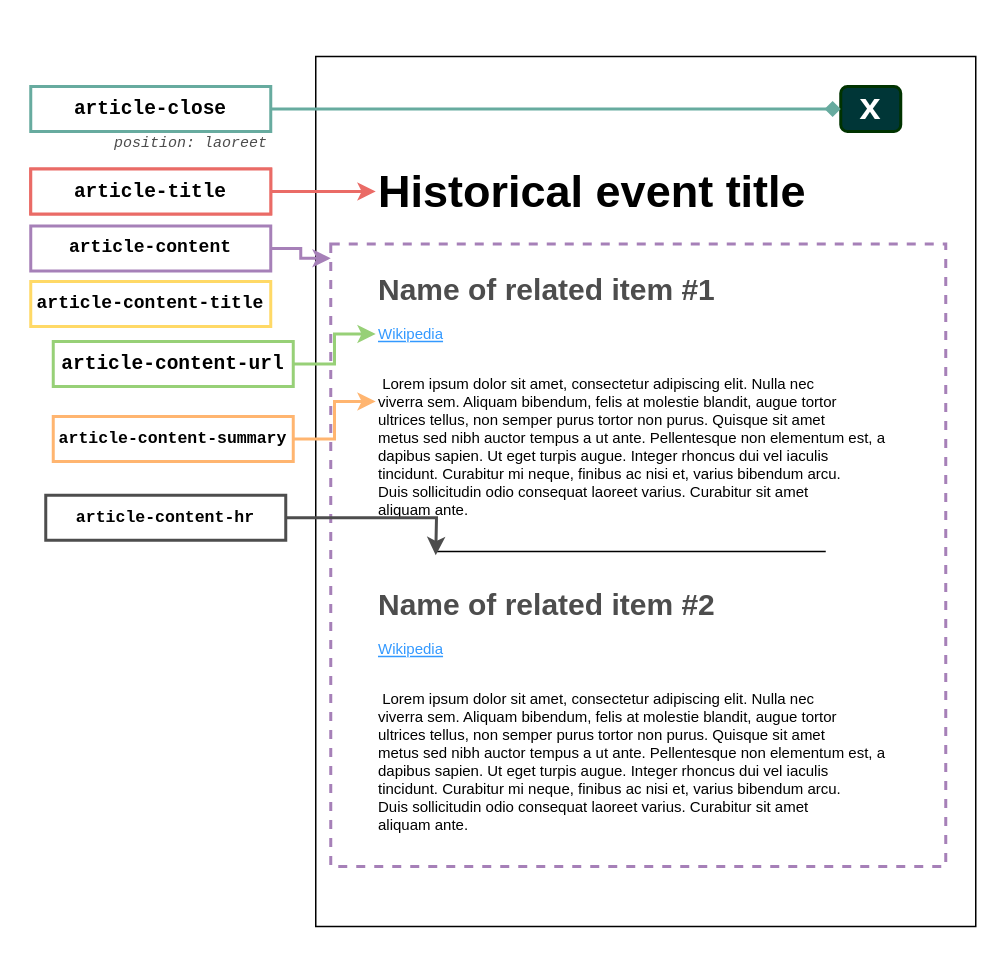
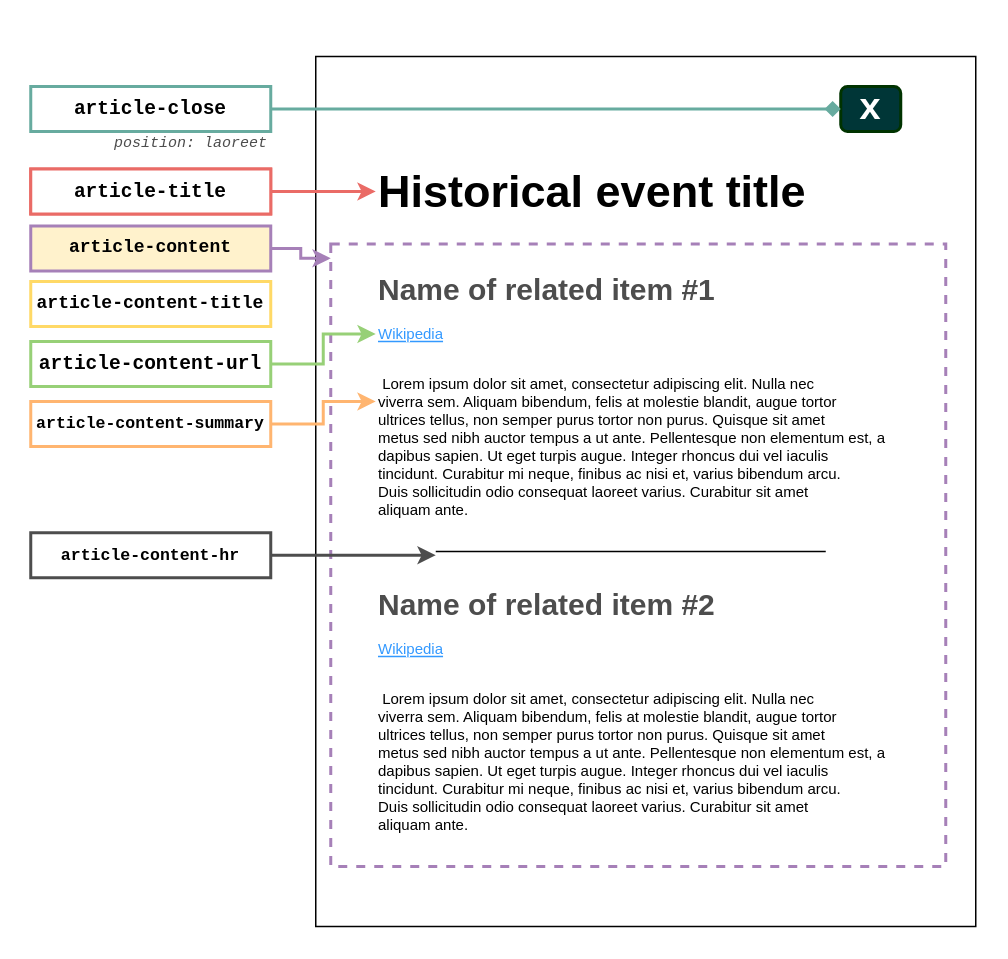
(151, 248) -> (151, 248)
(173, 364) -> (151, 364)
(173, 439) -> (151, 424)
(166, 518) -> (151, 555)
